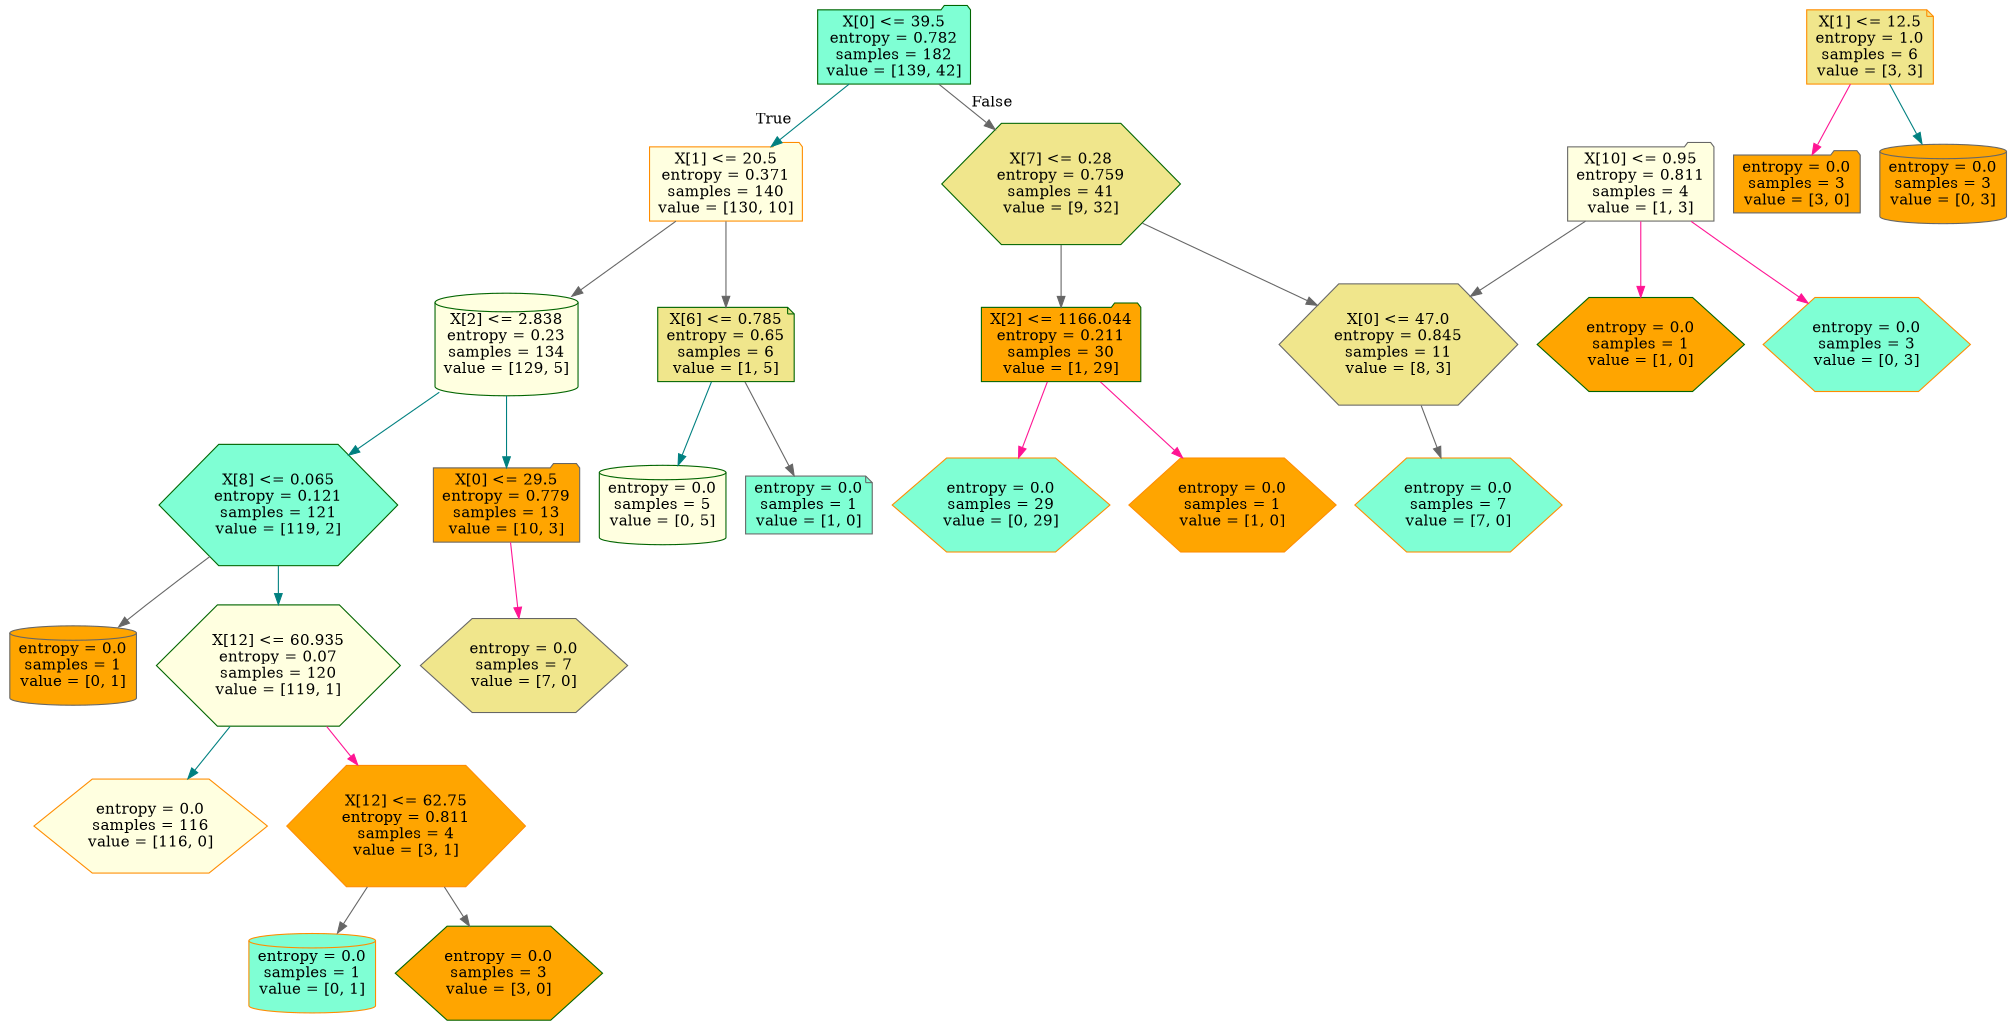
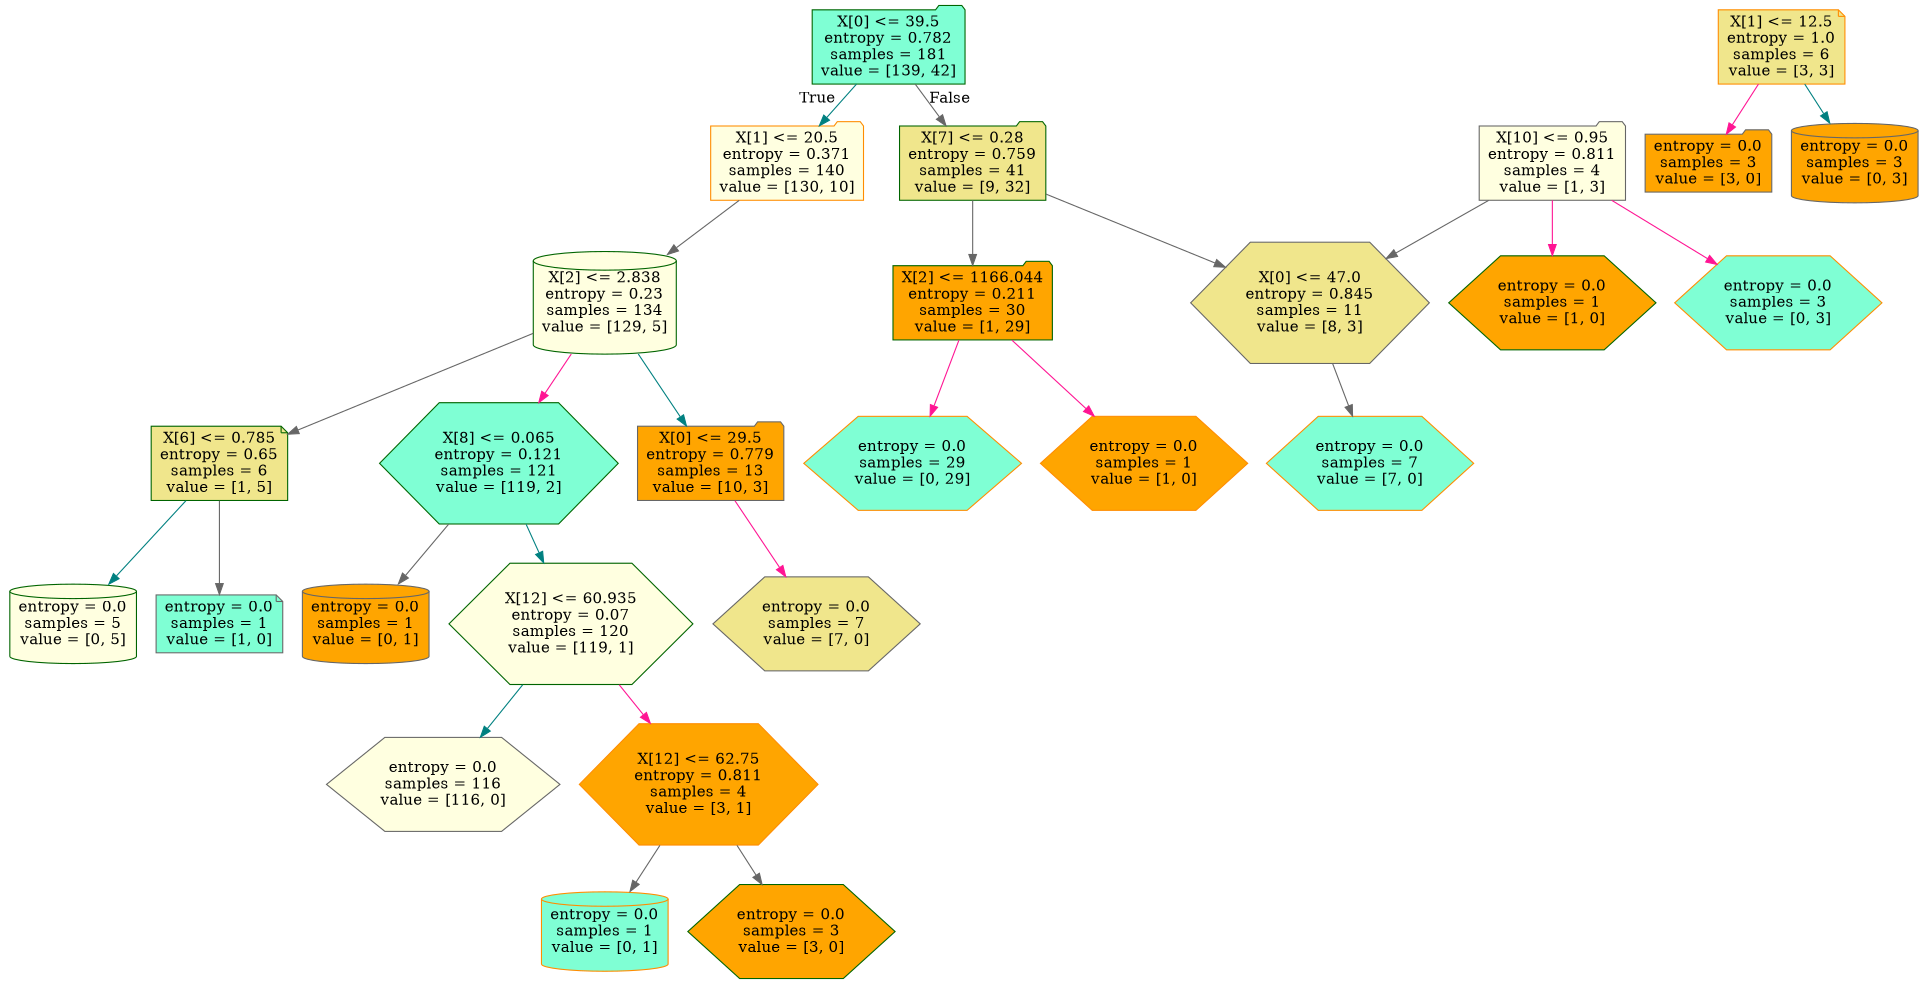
(894, 47) -> (889, 47)
(1061, 184) -> (973, 163)
(726, 259) -> (416, 382)
(399, 420) -> (558, 374)
(151, 826) -> (443, 784)
